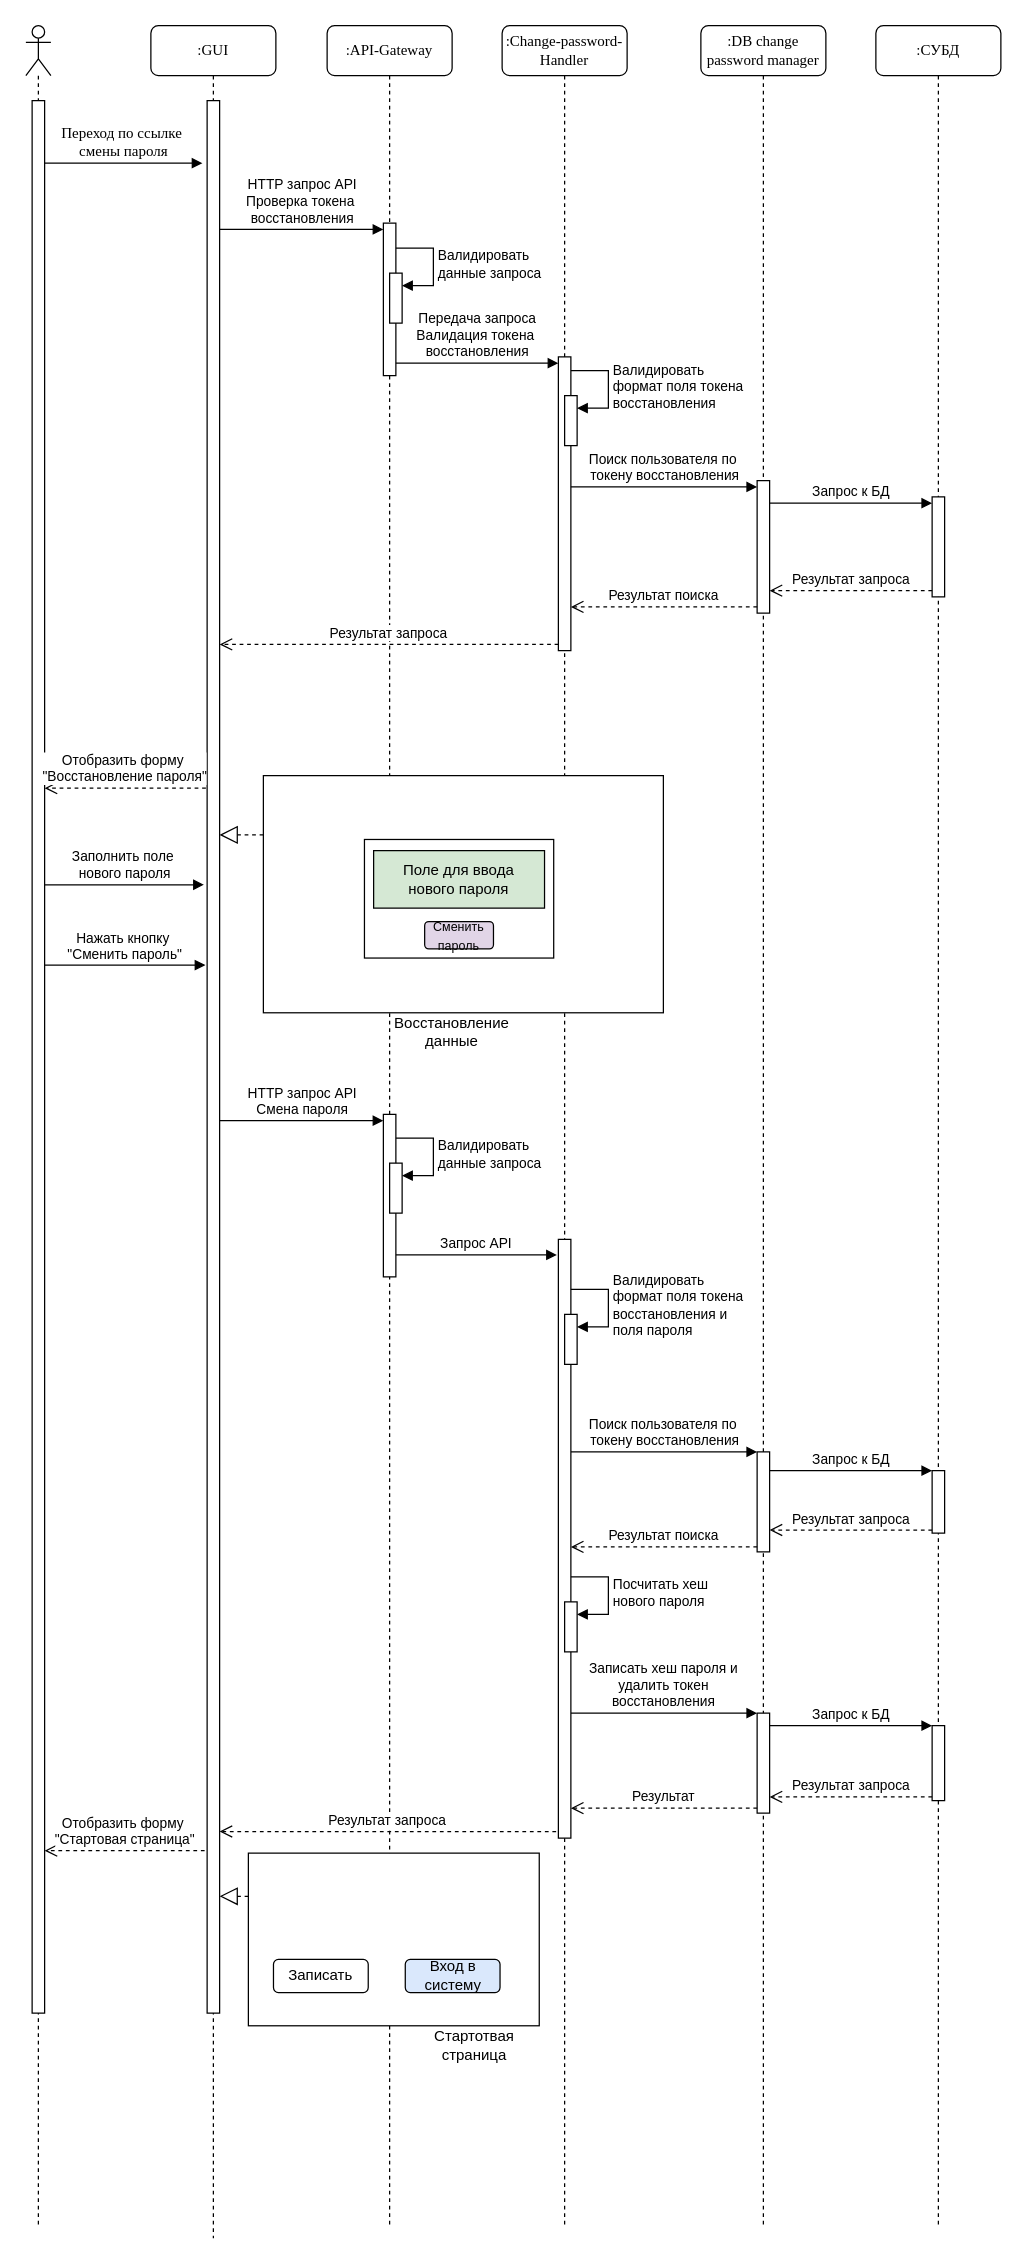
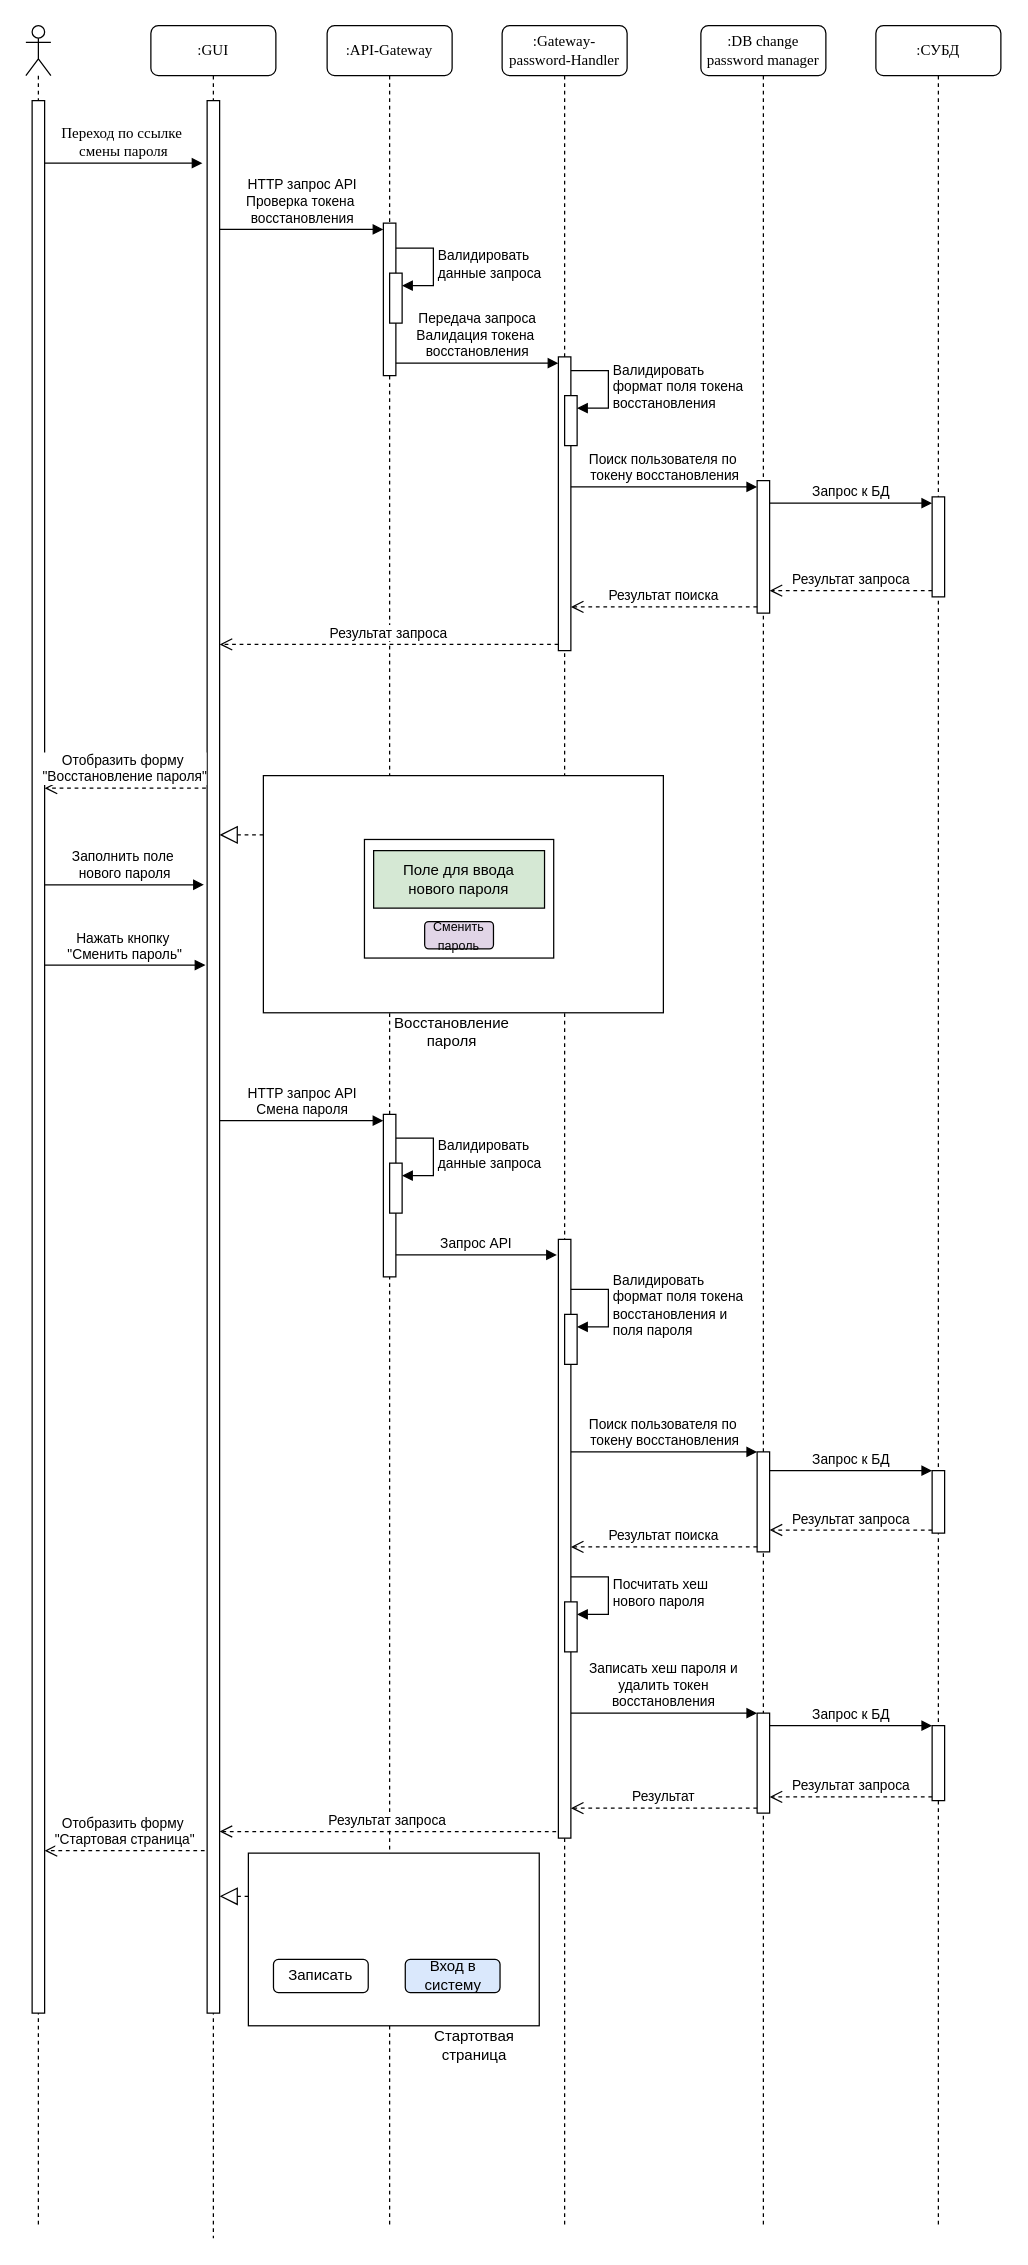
(564, 51) -> (564, 51)
(452, 1032) -> (452, 1032)
